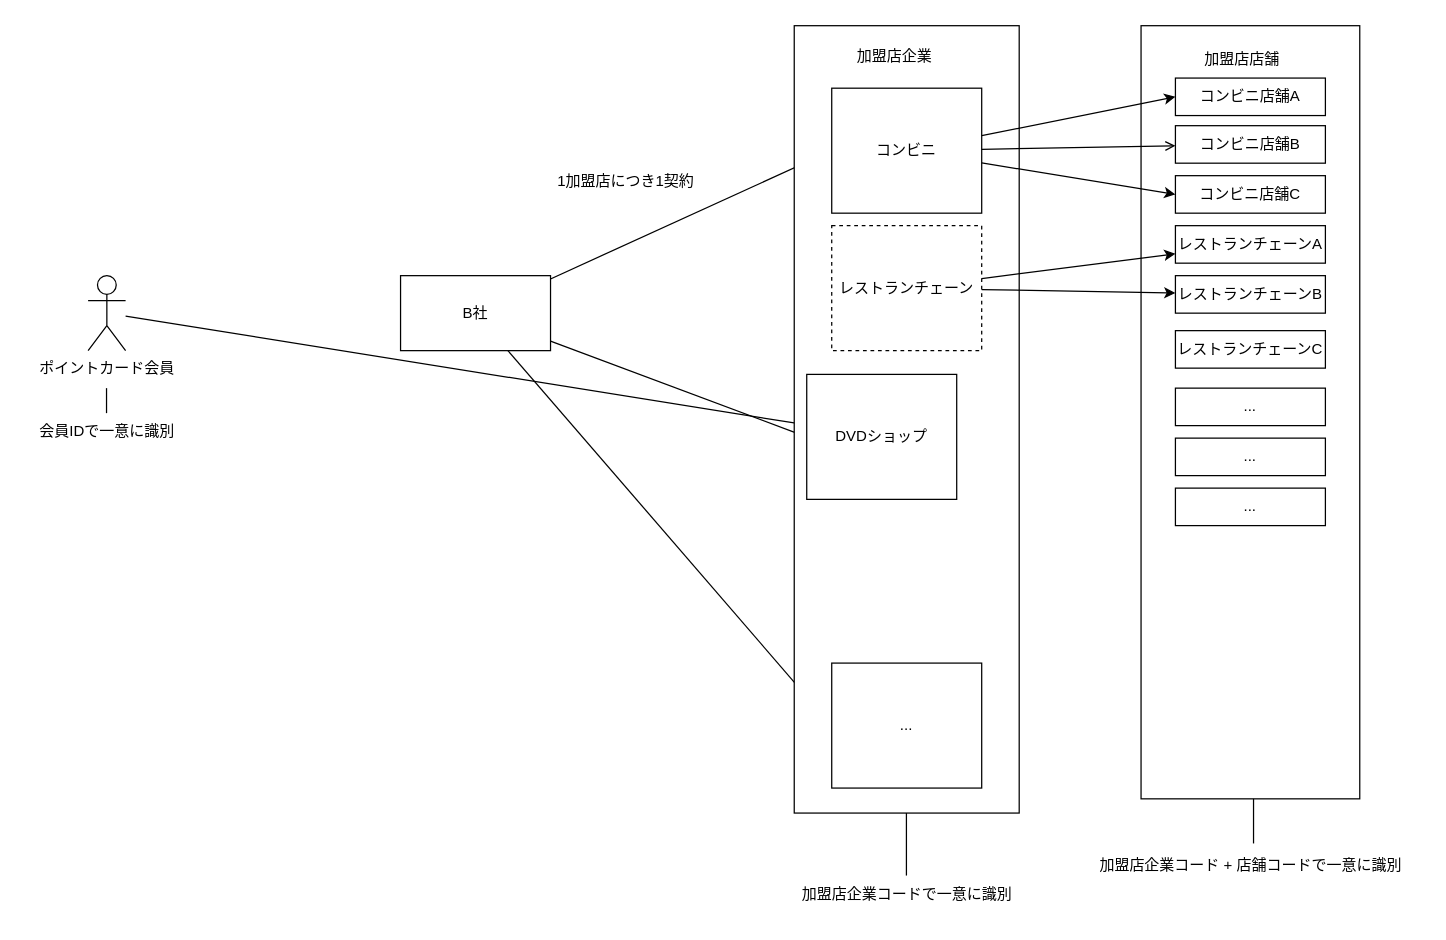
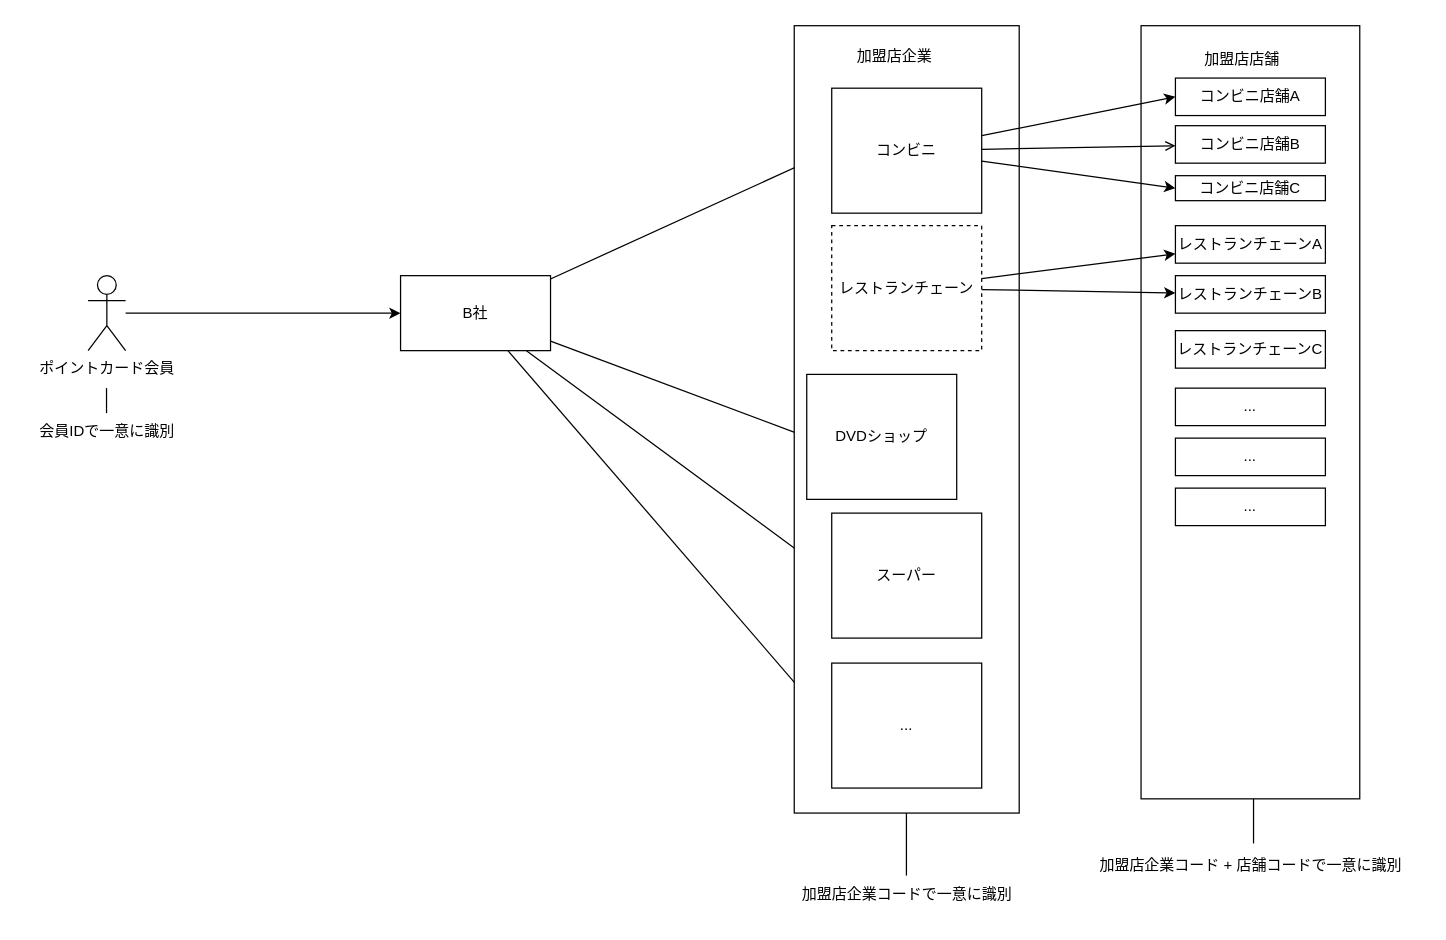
(626, 182) -> none
(1251, 194) -> (1251, 188)
(348, 352) -> (259, 313)
none -> (688, 469)
none -> (907, 576)
